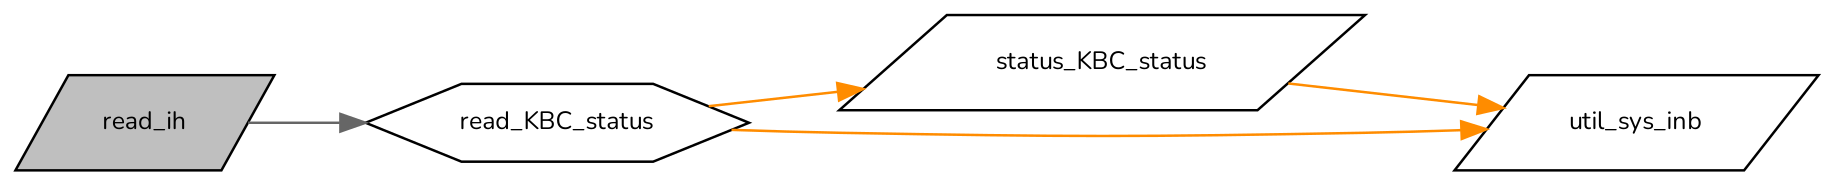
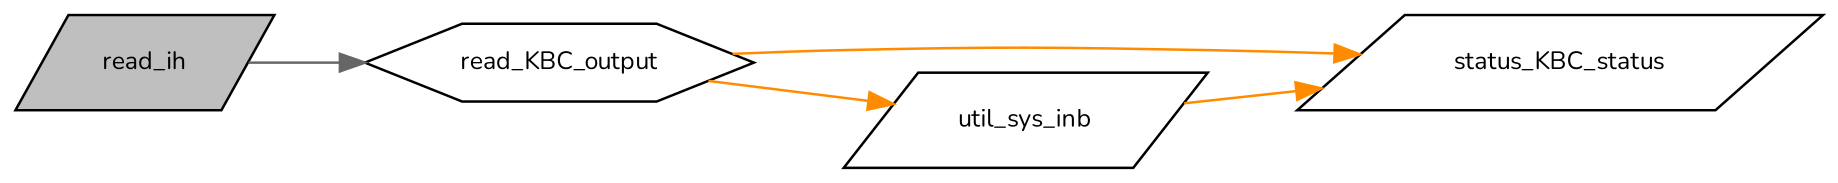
(1383, 94) -> (1240, 97)
(557, 123) -> (559, 63)
